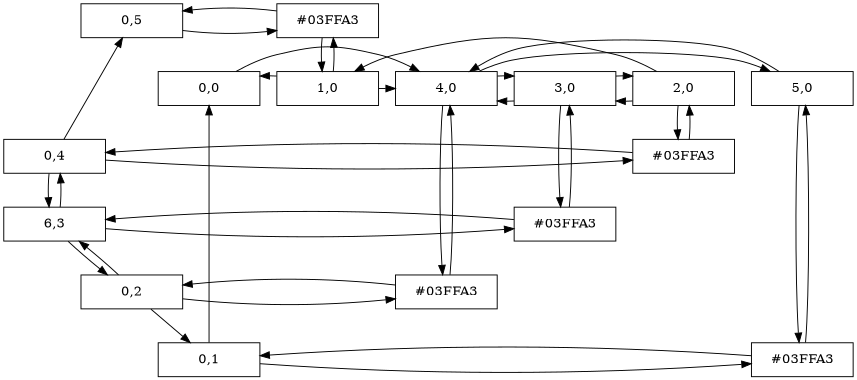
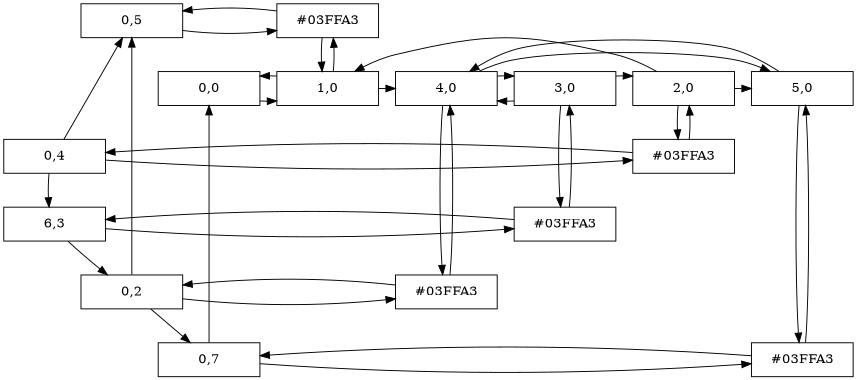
(327, 47) -> (264, 101)
(629, 101) -> (738, 89)
(61, 195) -> none
(103, 261) -> (132, 172)
(209, 360) -> (209, 360)
